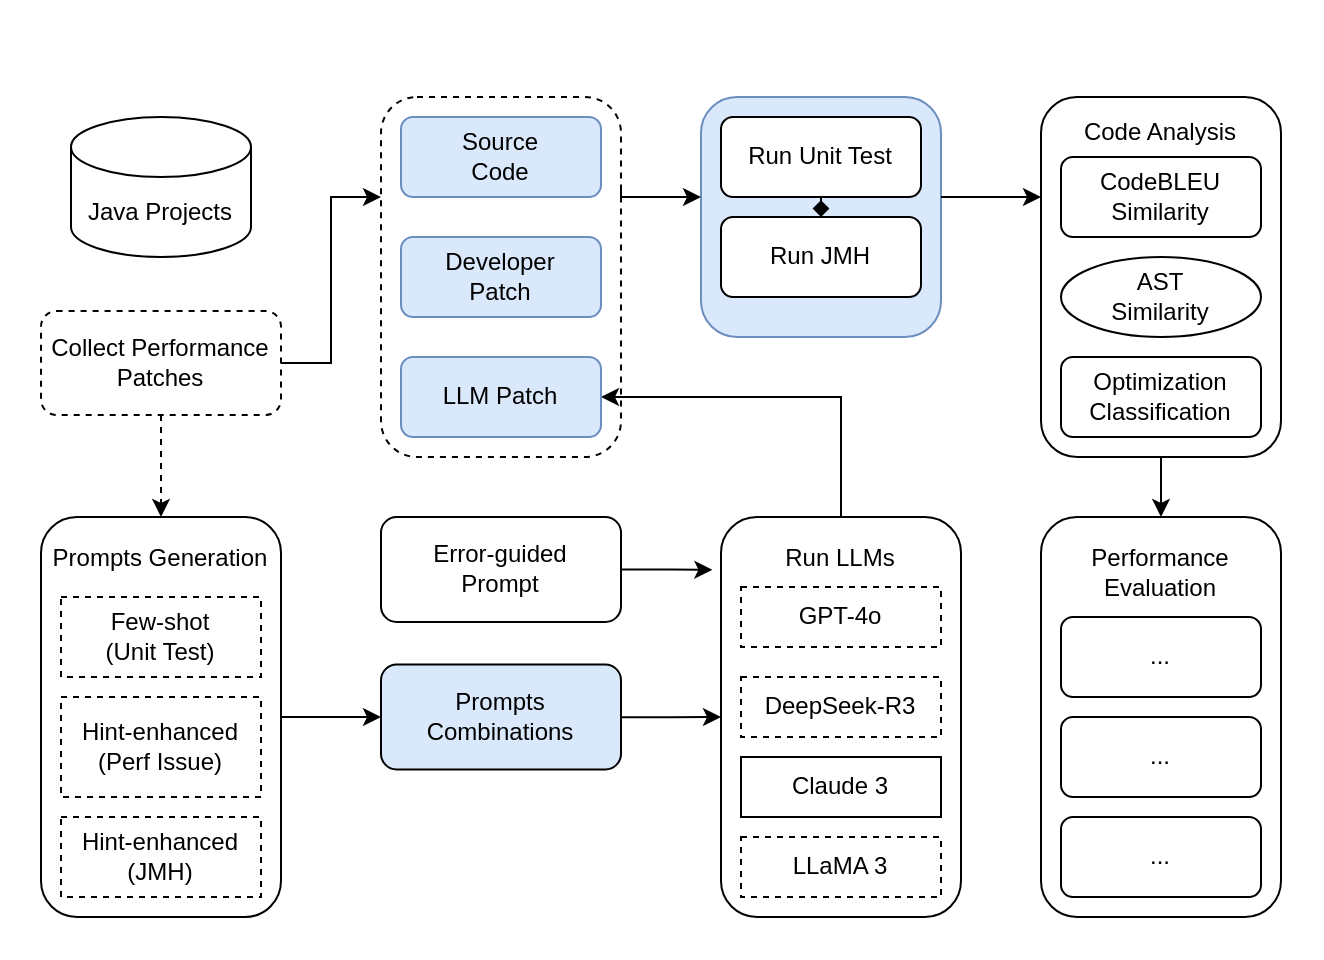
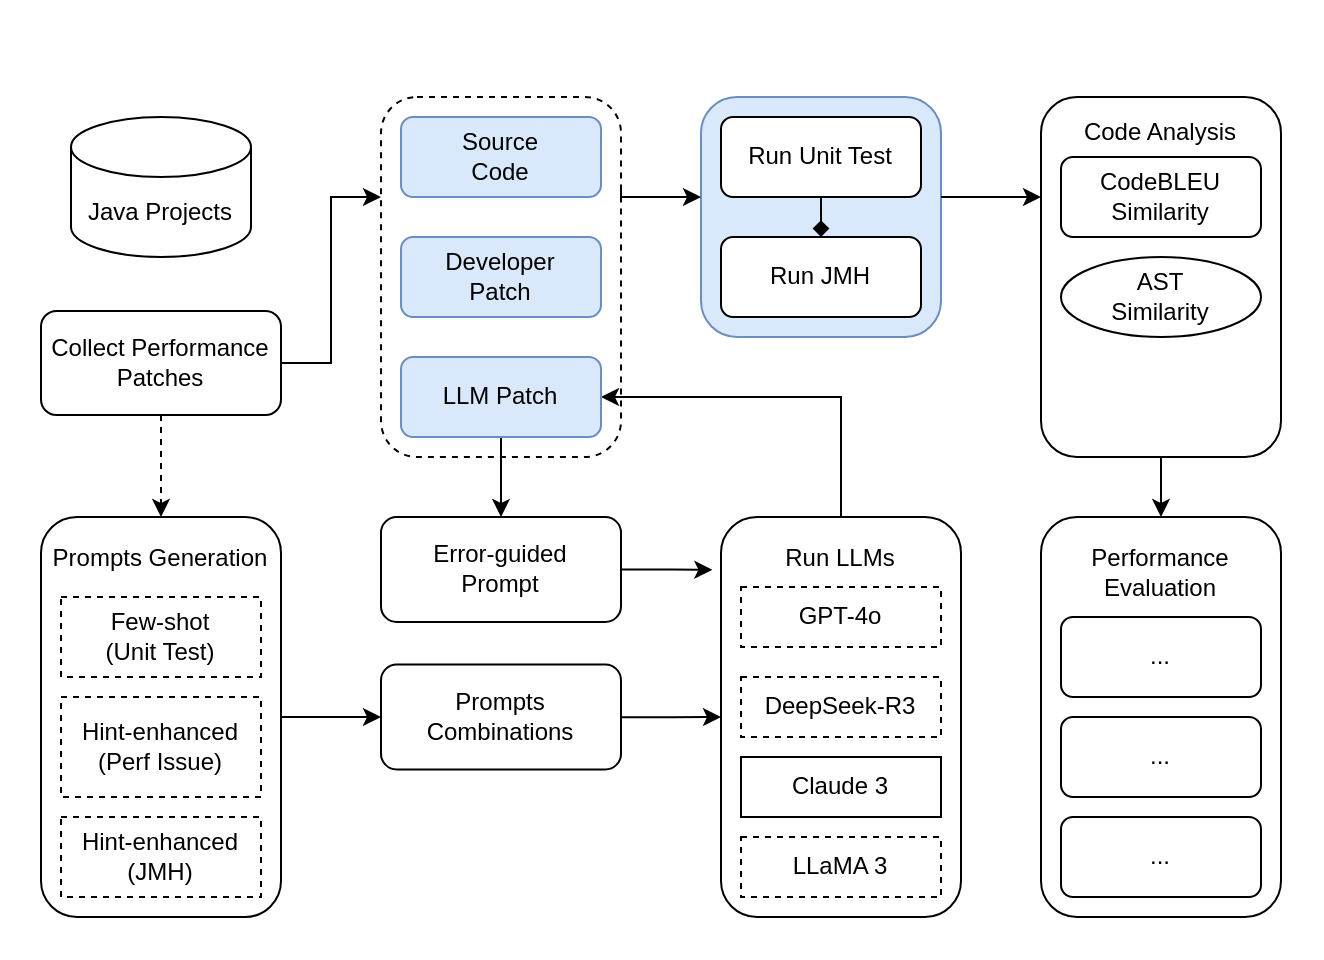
(821, 257) -> (821, 277)
(161, 363) -> (161, 363)
(1161, 397) -> none
none -> (501, 470)
(501, 717) -> (501, 717)
